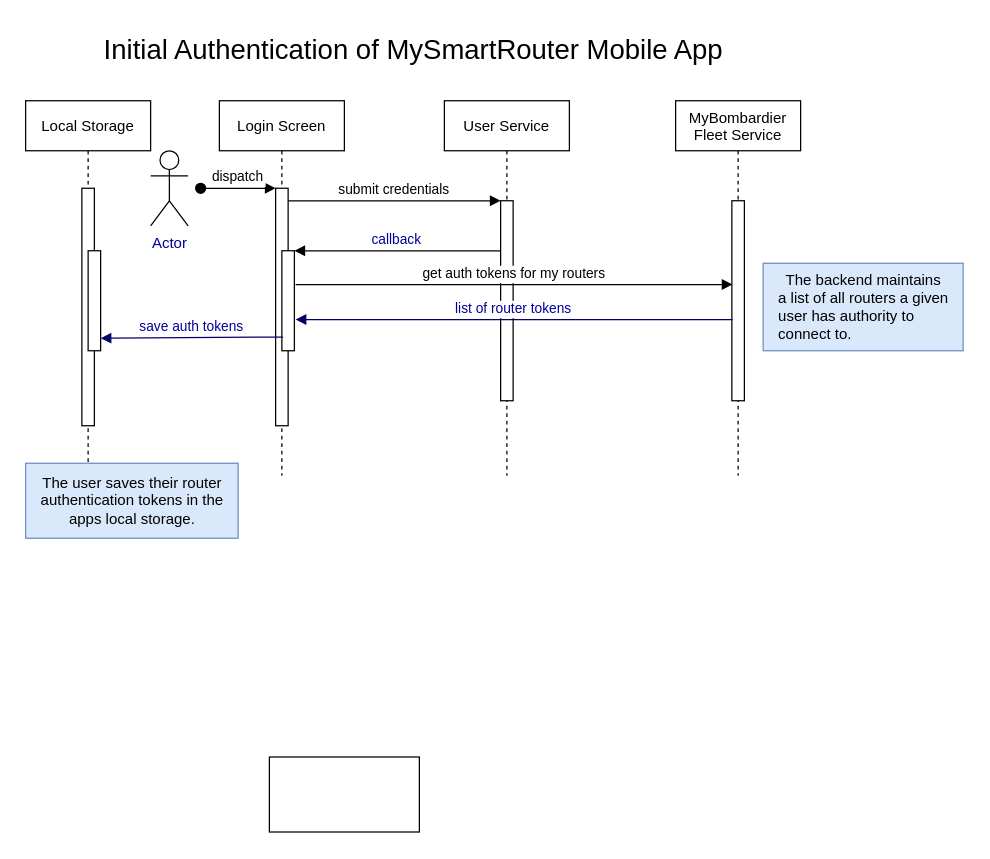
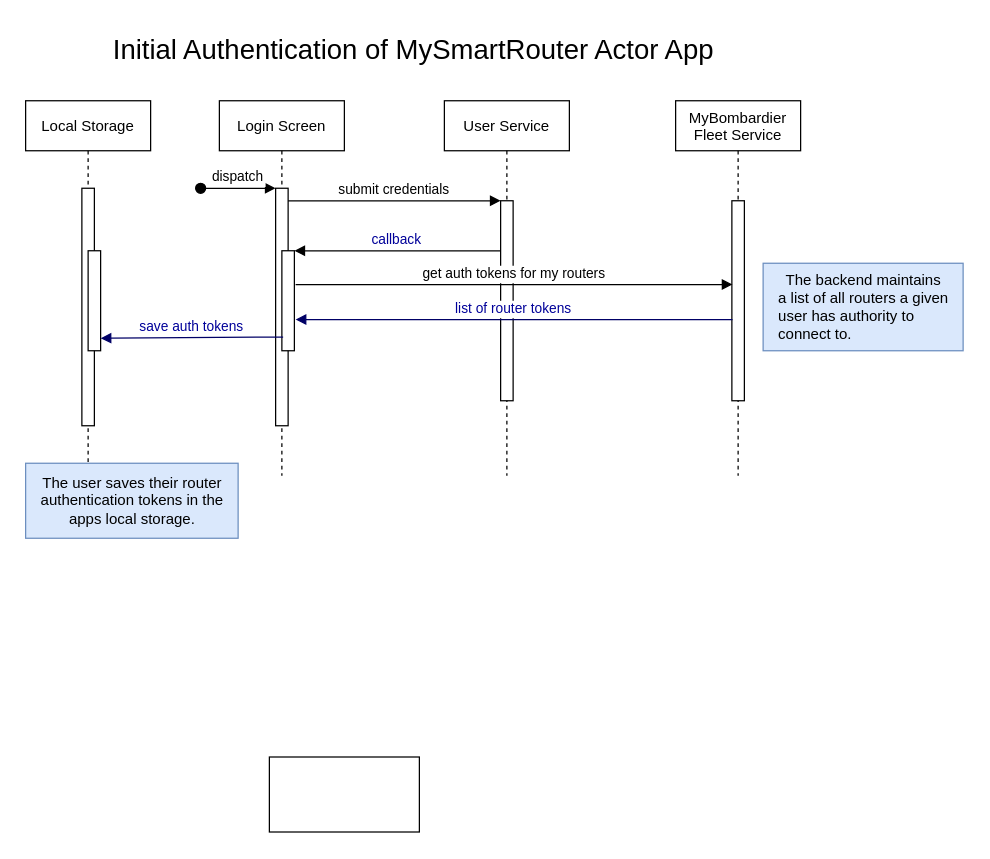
(414, 51) -> (414, 51)
(169, 188) -> none
